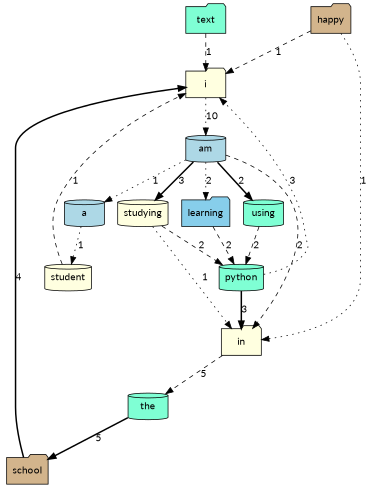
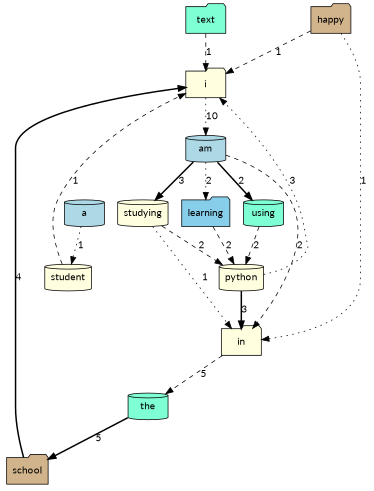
(148, 179) -> none
(241, 278) -> (241, 278)
